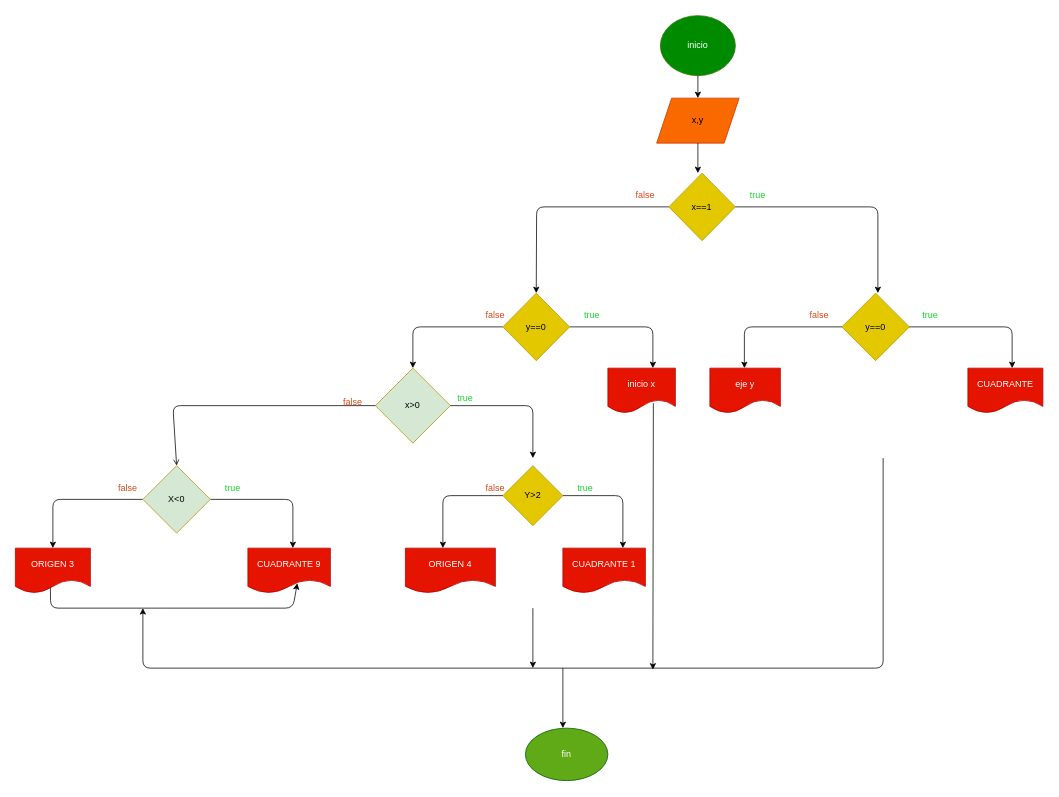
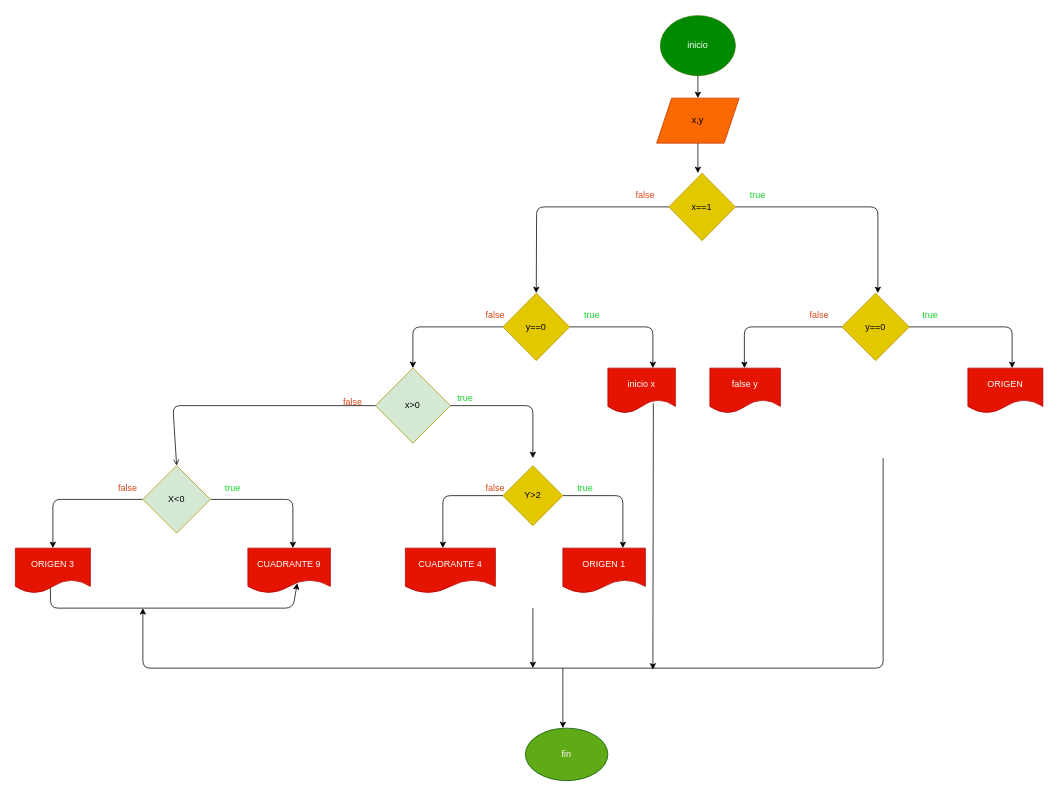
(745, 384) -> (745, 384)
(1005, 384) -> (1005, 384)
(450, 564) -> (450, 564)
(604, 564) -> (604, 564)
